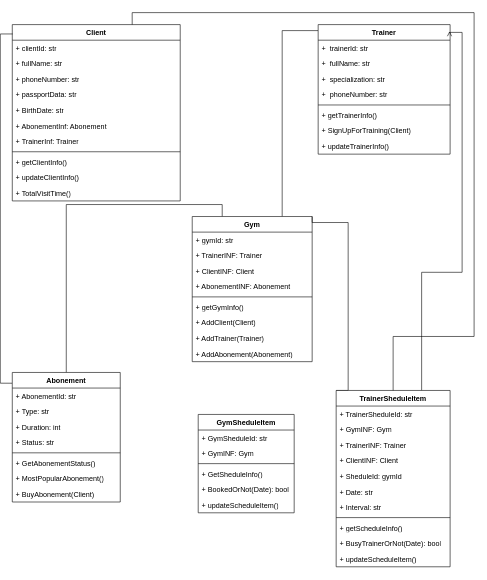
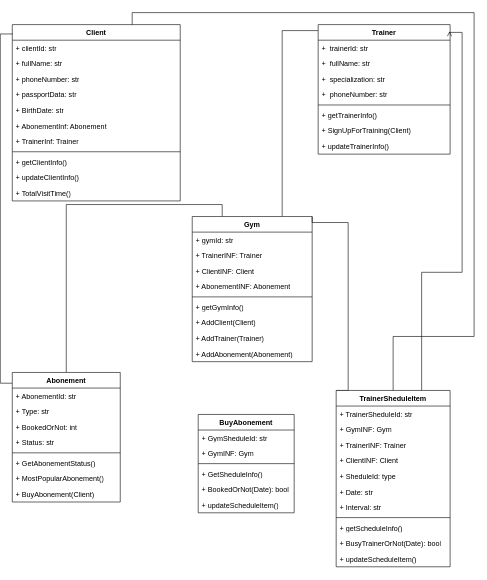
(246, 423) -> (246, 423)
(41, 428) -> (48, 428)
(372, 477) -> (370, 477)
